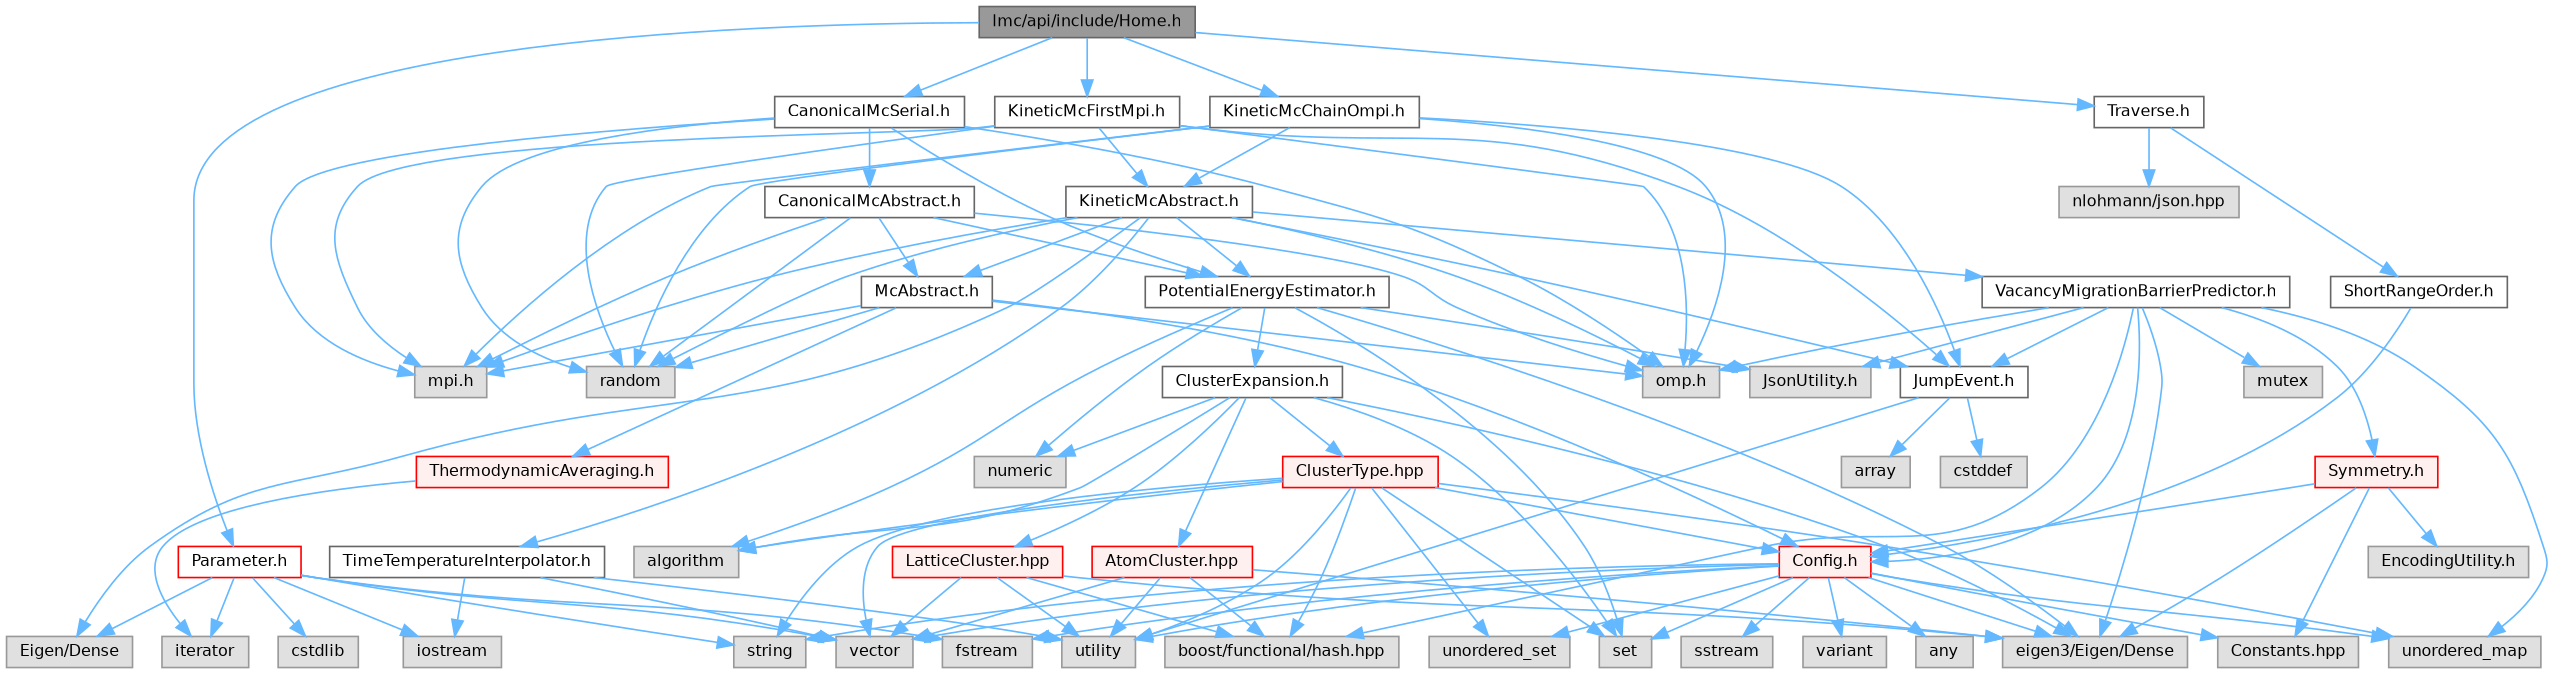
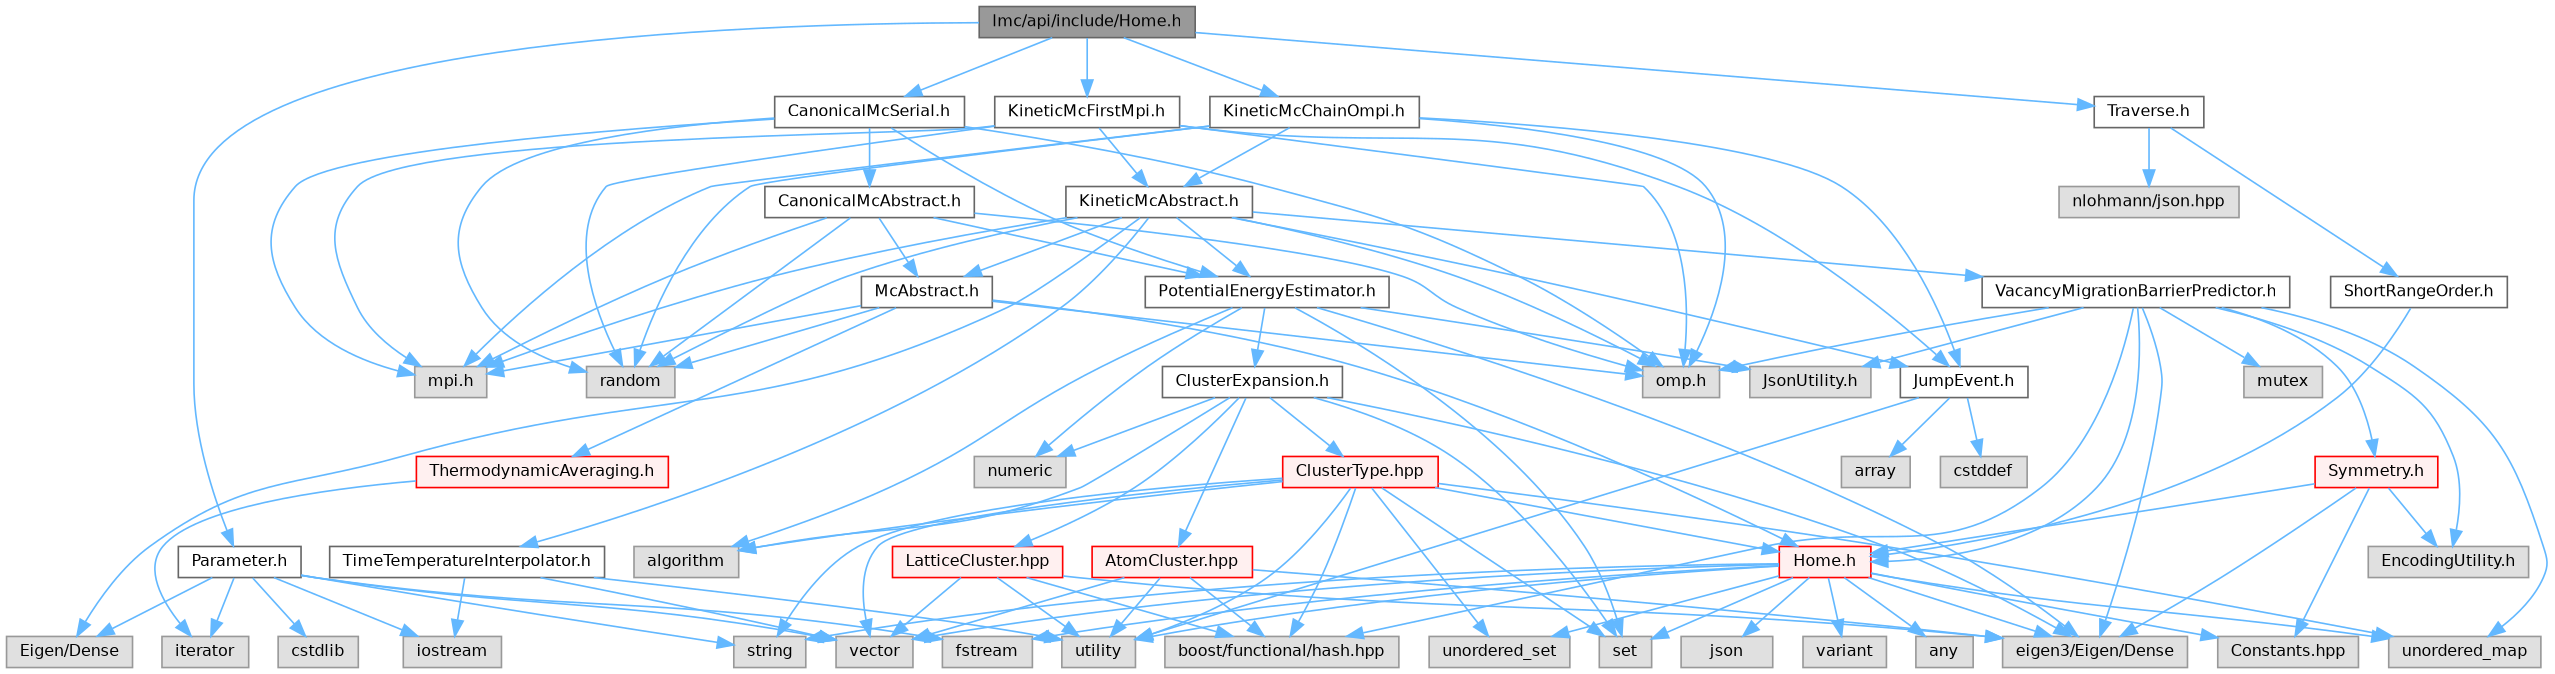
(2058, 333) -> (2384, 376)
(240, 562) -> (240, 562)
(1825, 562) -> (1825, 562)
(1727, 652) -> (1727, 652)
